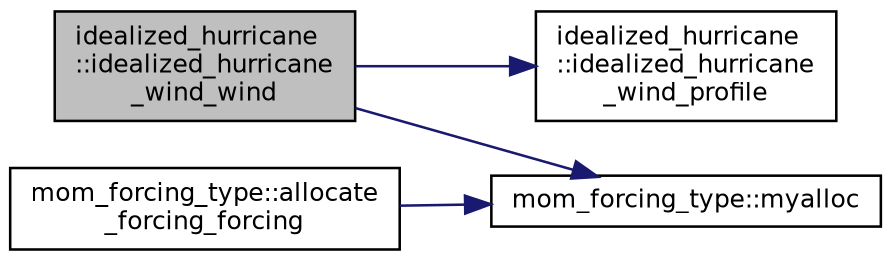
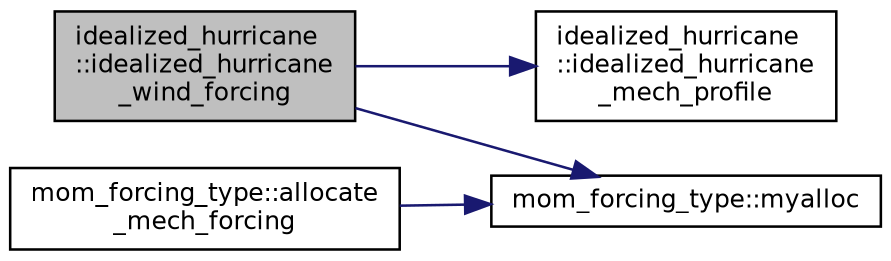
(205, 66) -> (205, 66)
(686, 66) -> (686, 66)
(205, 209) -> (205, 209)
